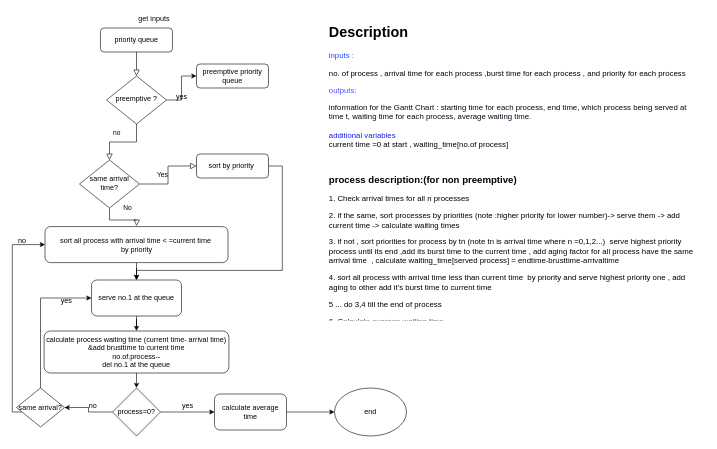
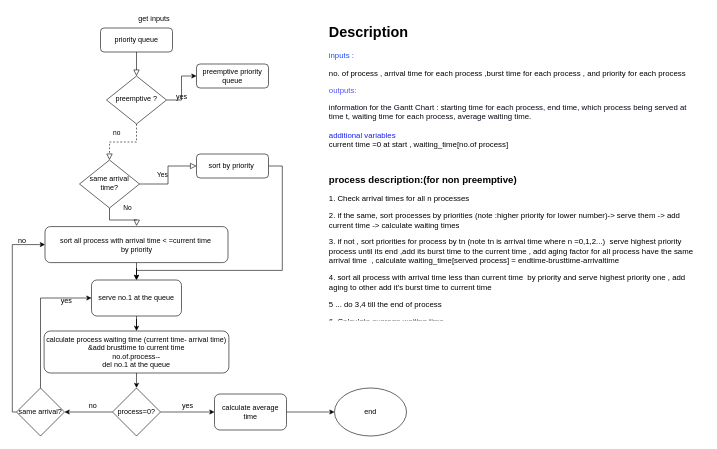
(137, 134) -> (137, 134)
(41, 407) -> (41, 412)
